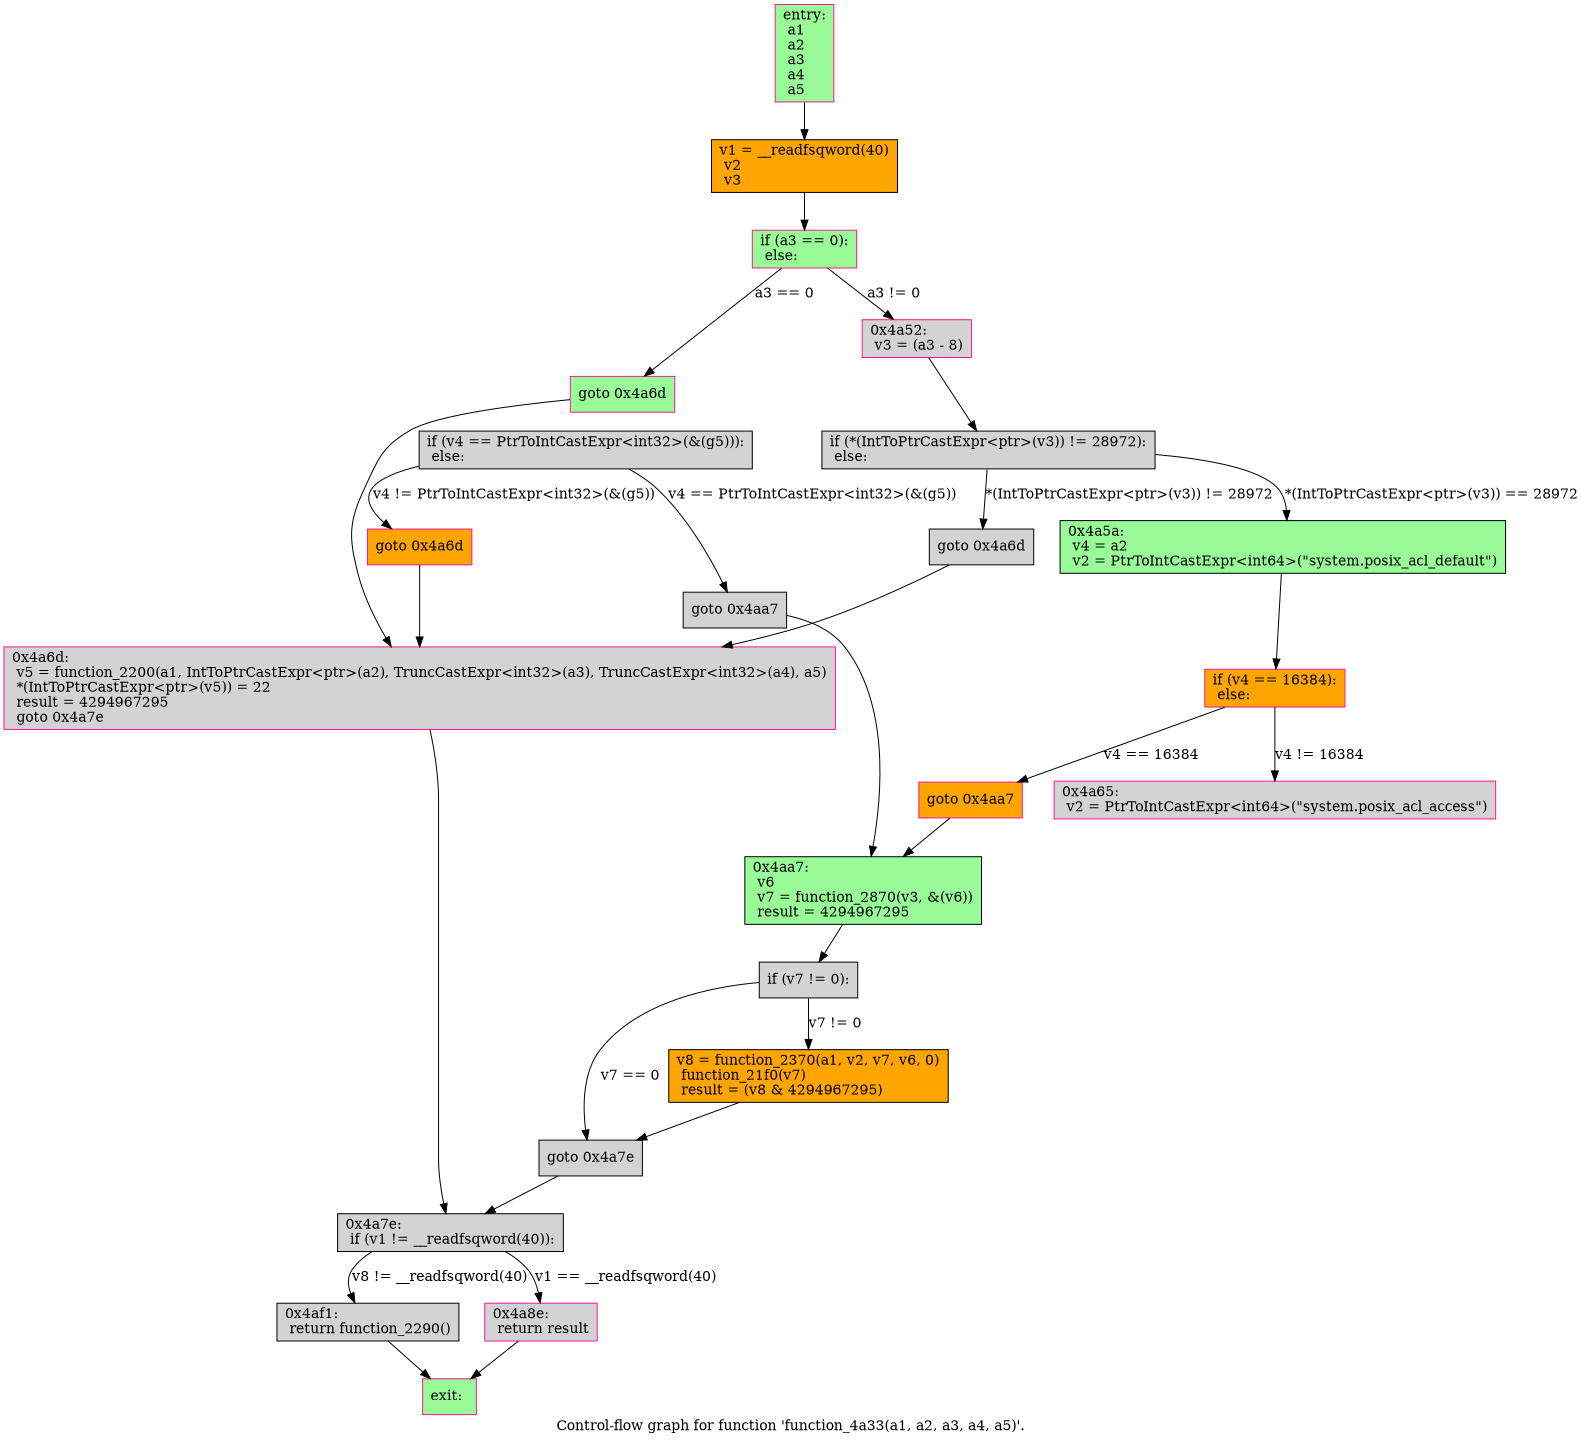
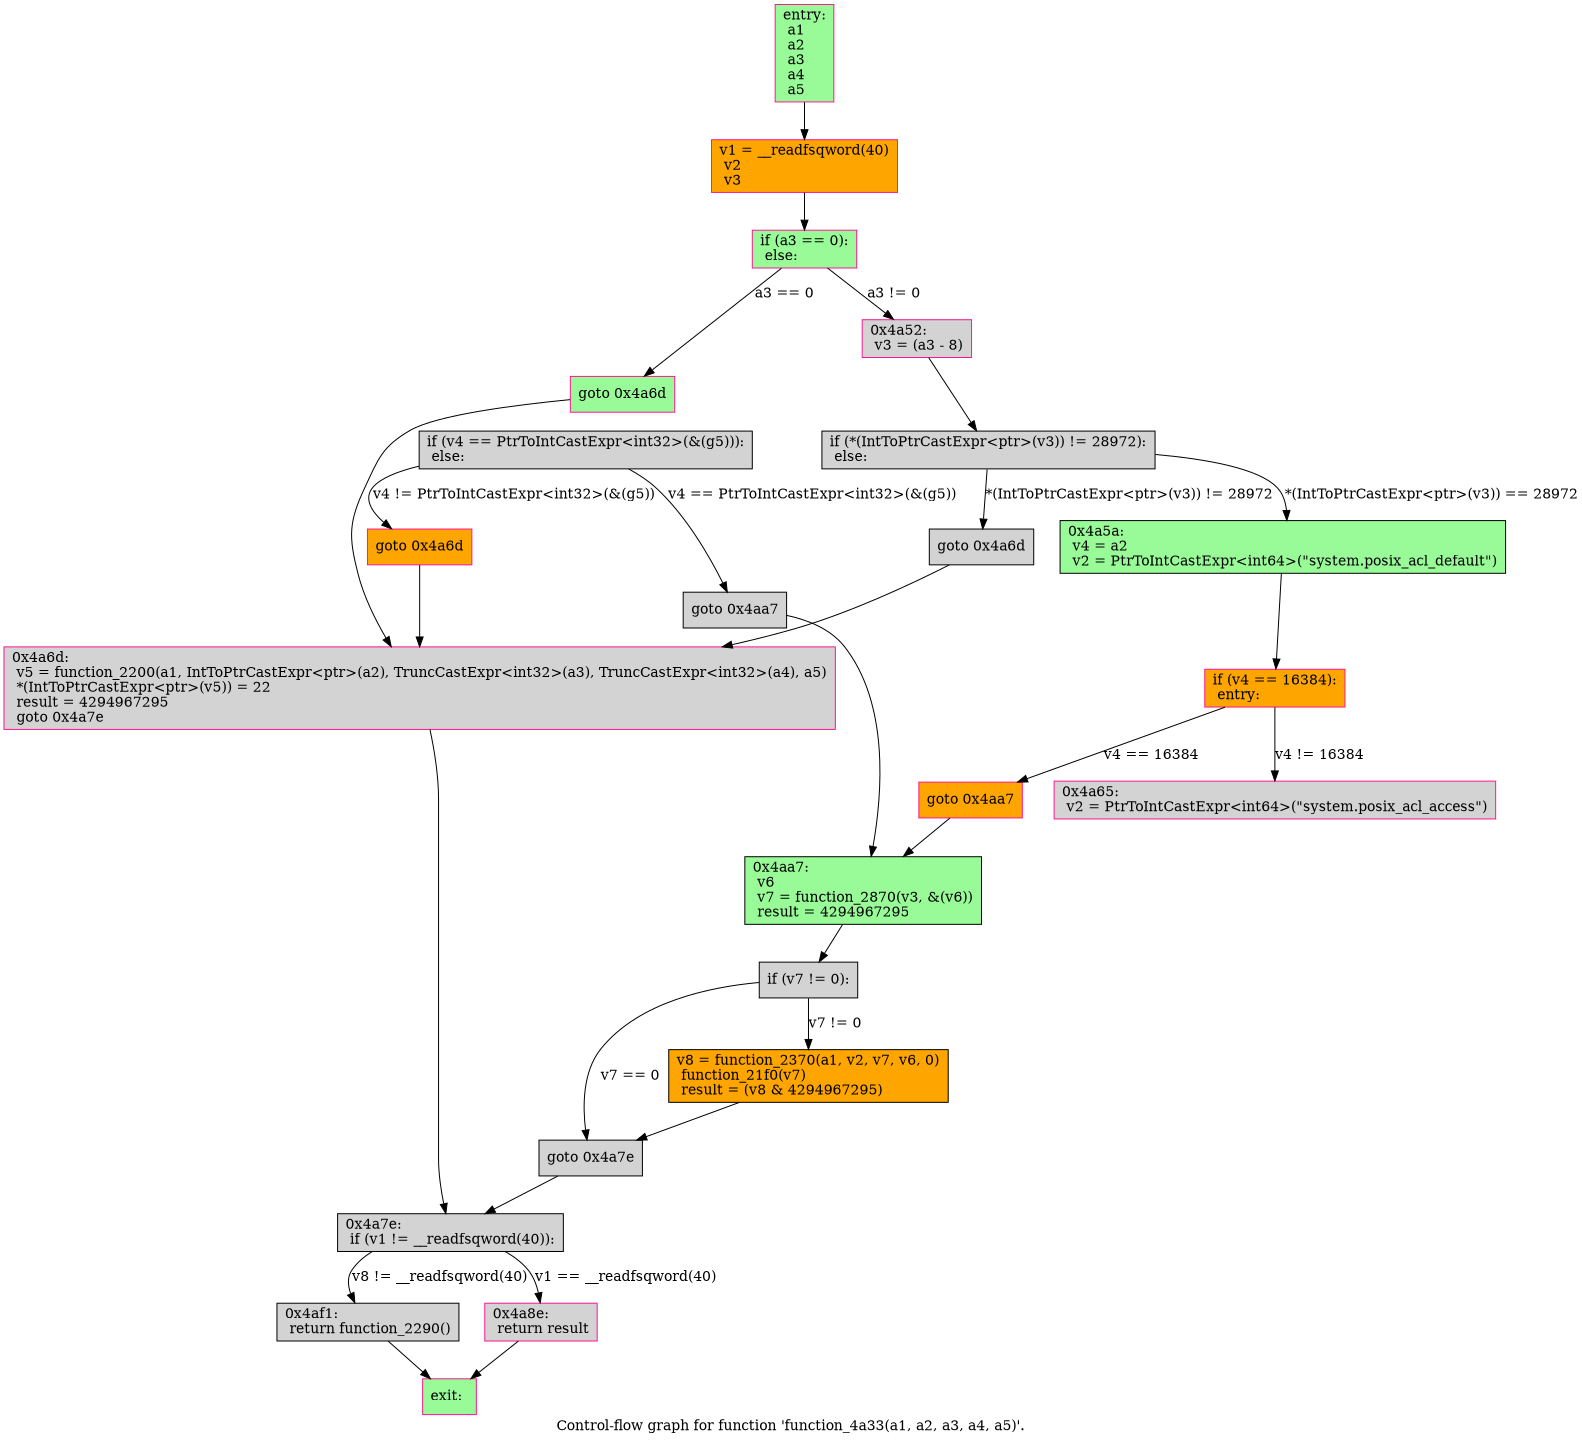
(805, 166) -> (805, 166)
(1232, 695) -> (1237, 695)
